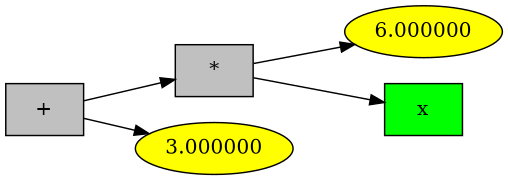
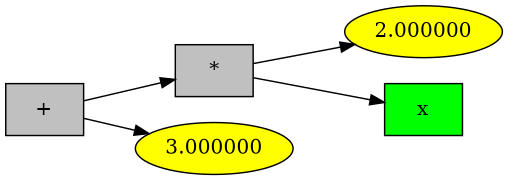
(424, 32) -> (424, 32)
